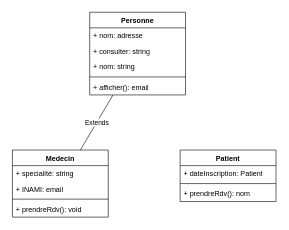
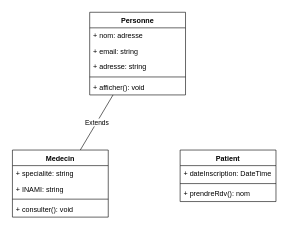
(127, 52) -> (118, 52)
(116, 68) -> (124, 68)
(126, 88) -> (125, 88)
(229, 179) -> (229, 179)
(39, 190) -> (42, 190)
(52, 210) -> (50, 210)
